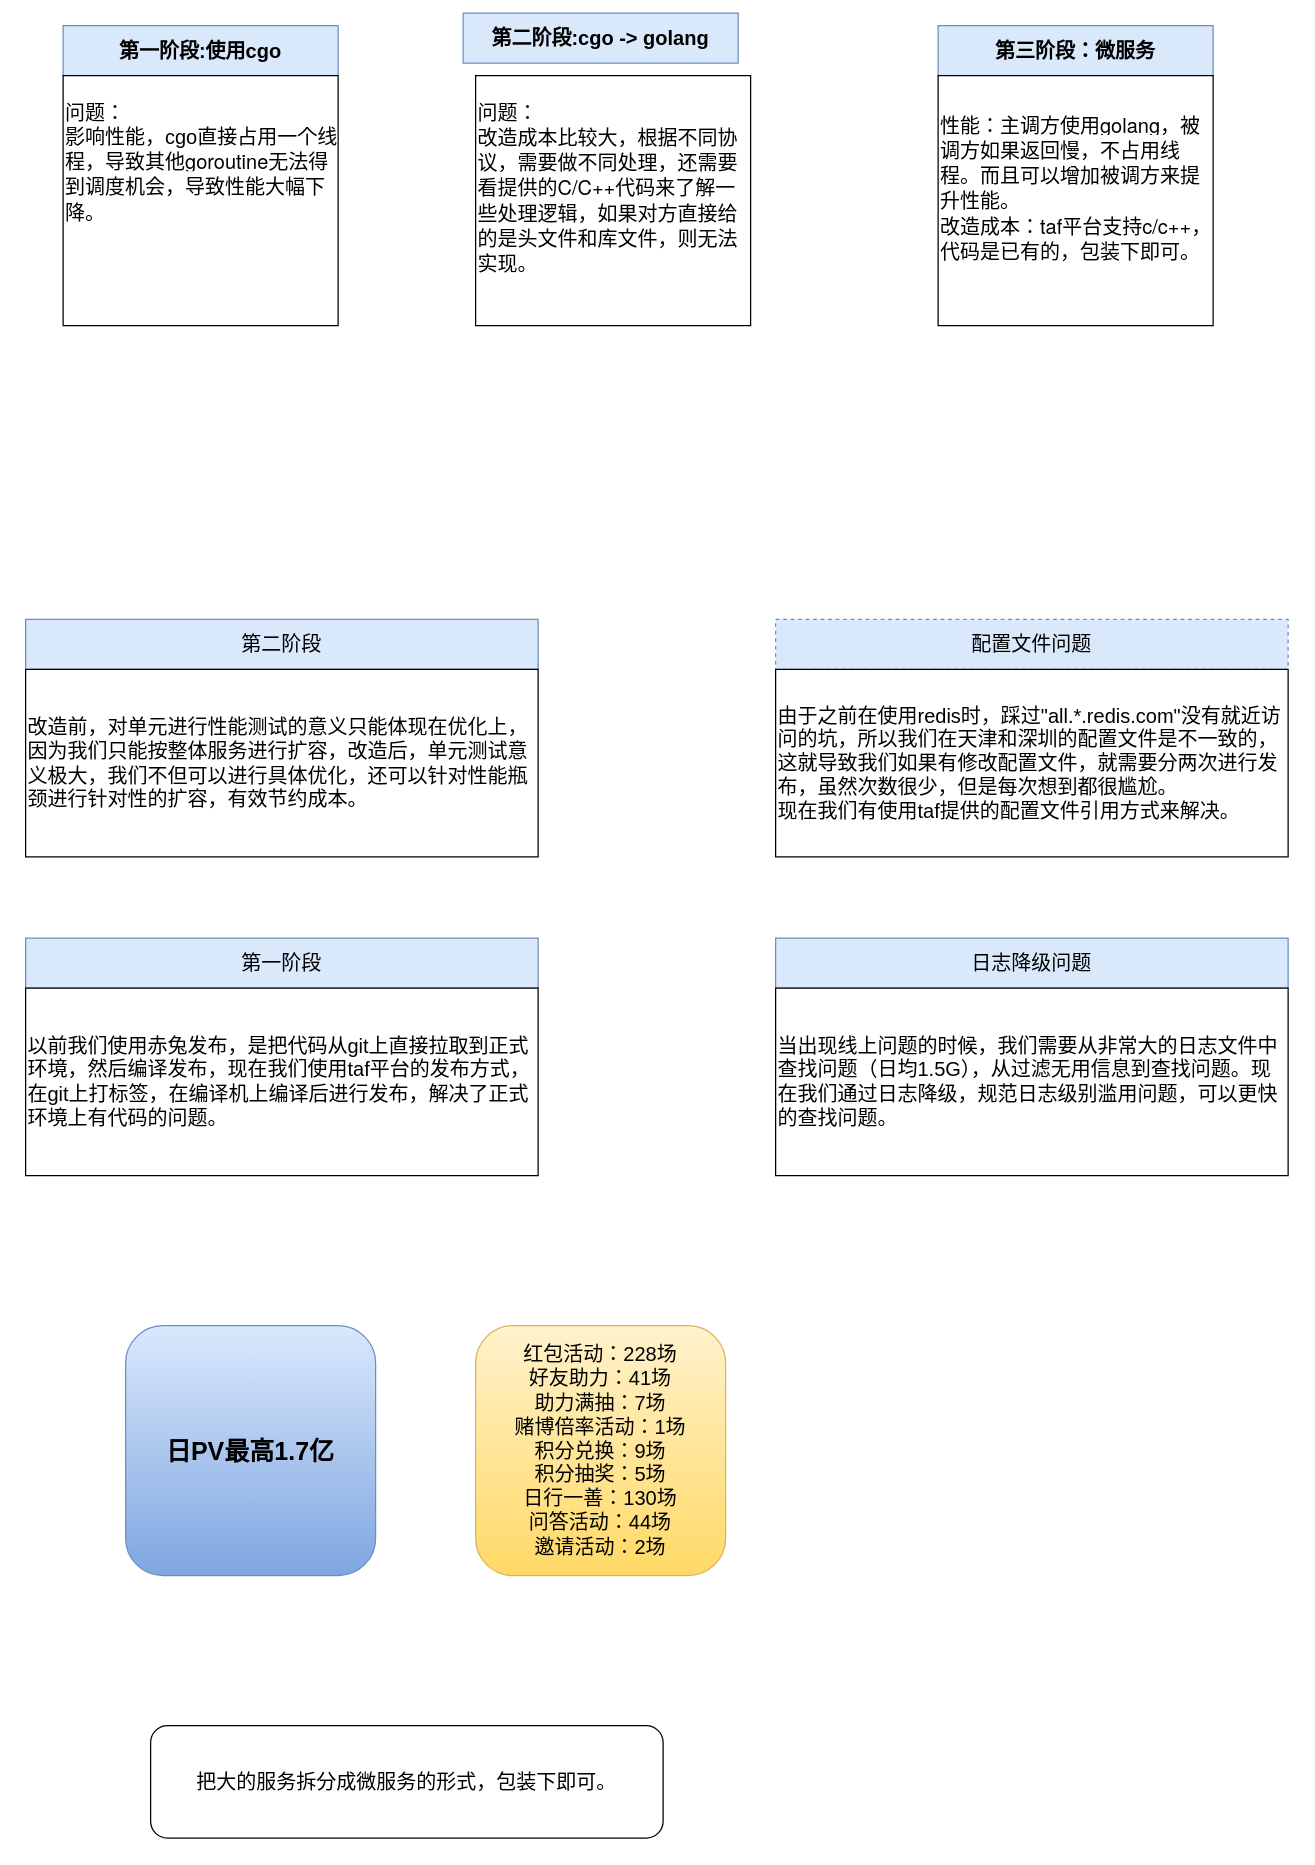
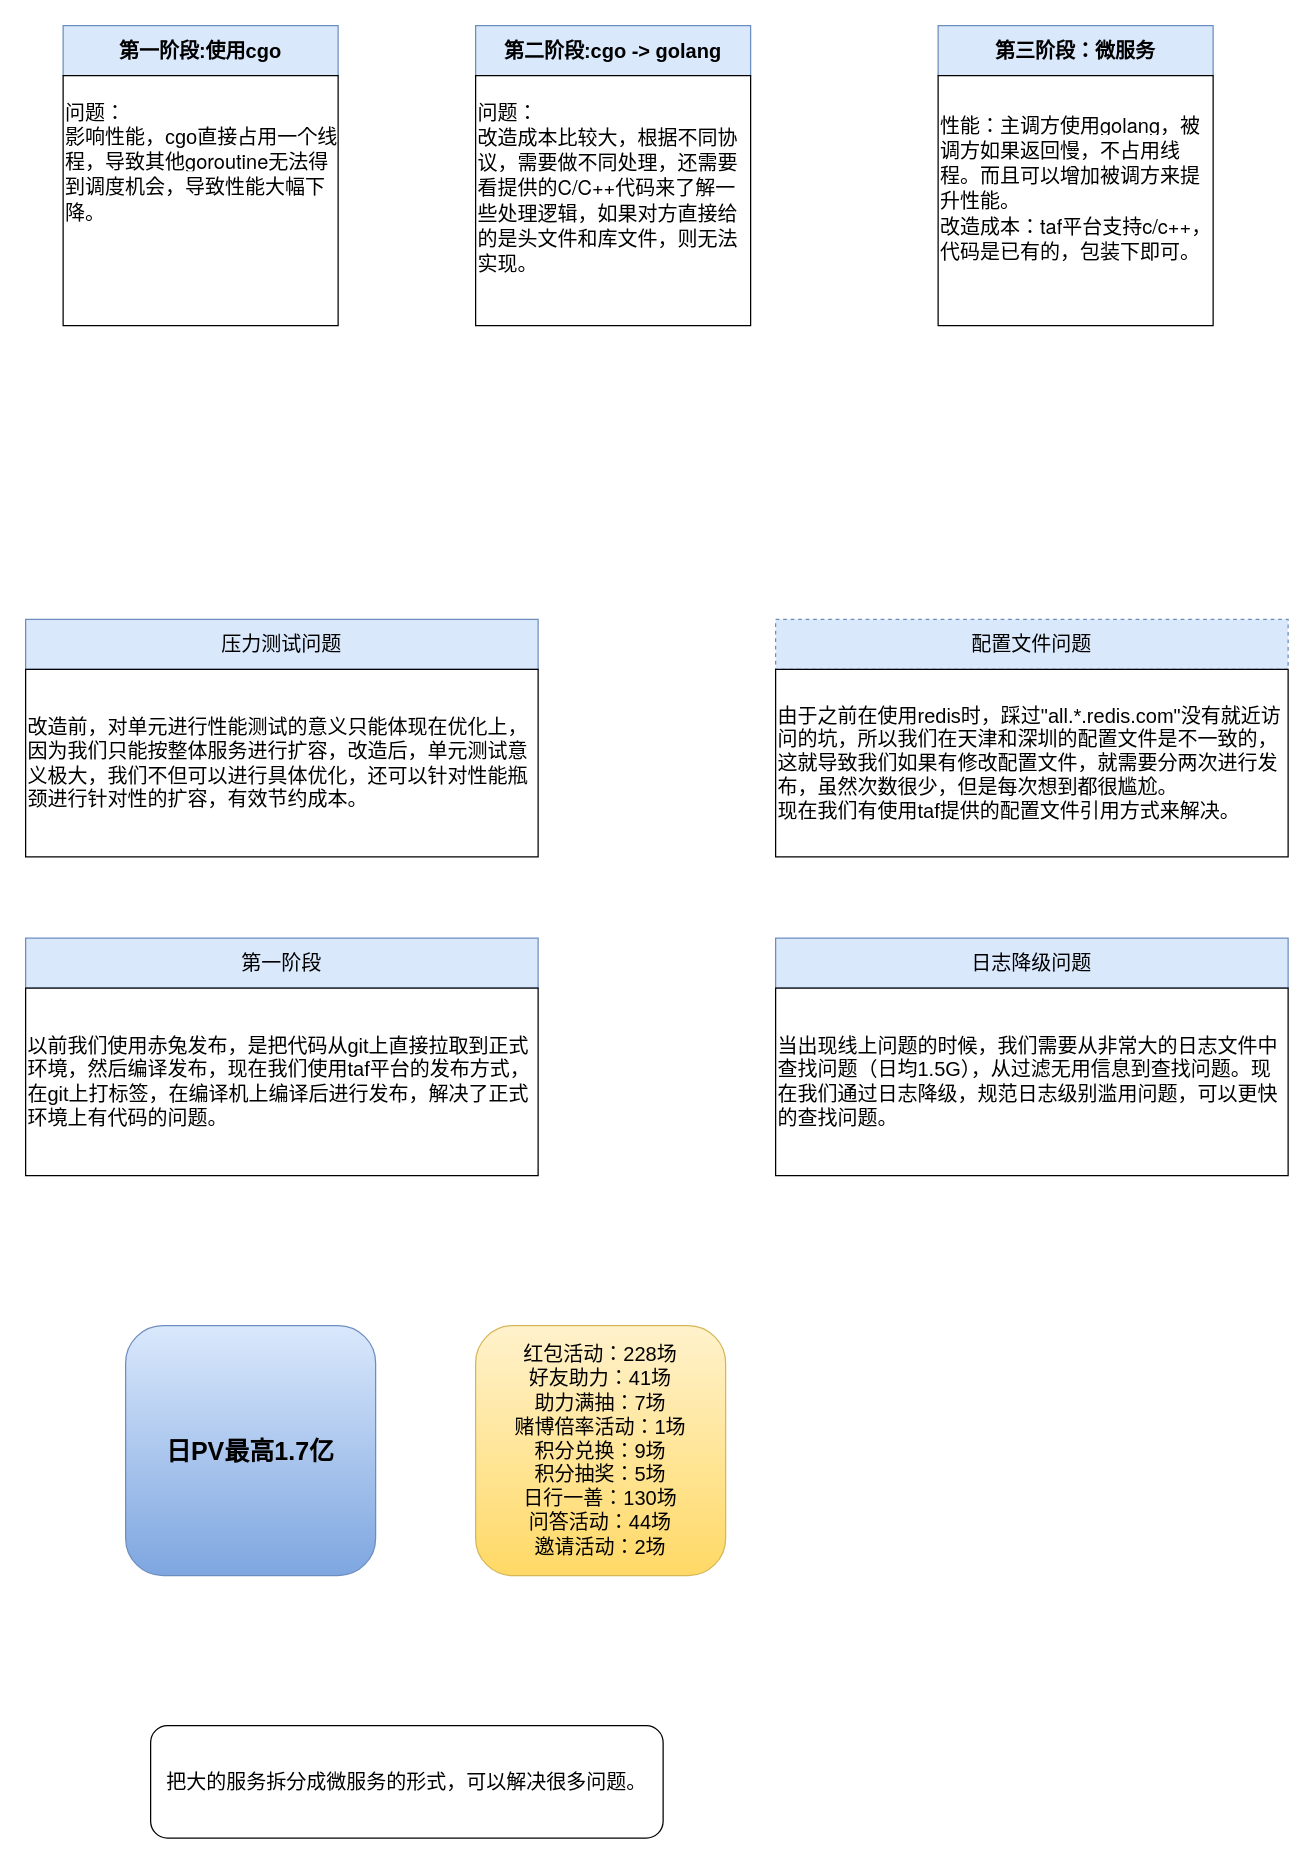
(601, 38) -> (613, 51)
(282, 644) -> (282, 644)
(407, 1782) -> (407, 1782)
